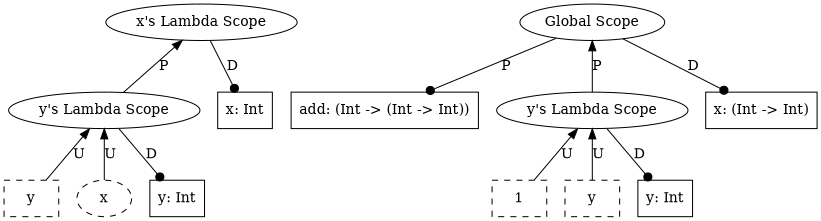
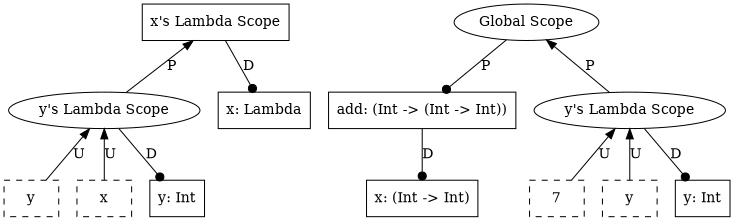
(201, 22) -> (216, 22)
(672, 64) -> (422, 150)
(245, 110) -> (264, 110)
(104, 198) -> (104, 198)
(519, 198) -> (557, 198)
